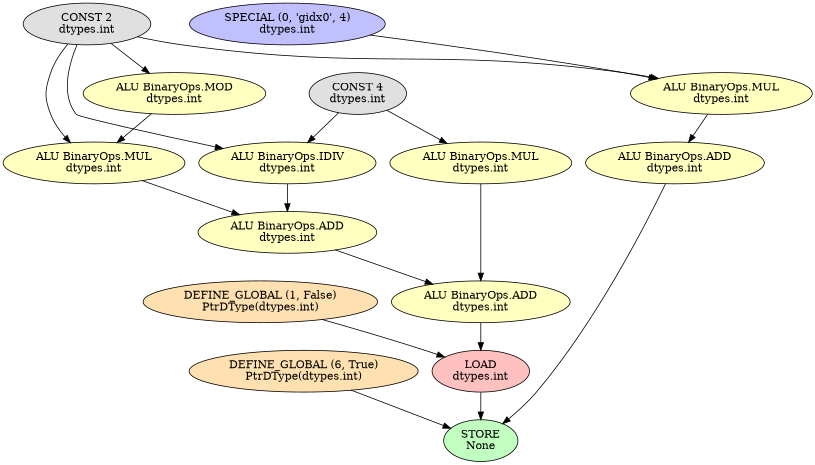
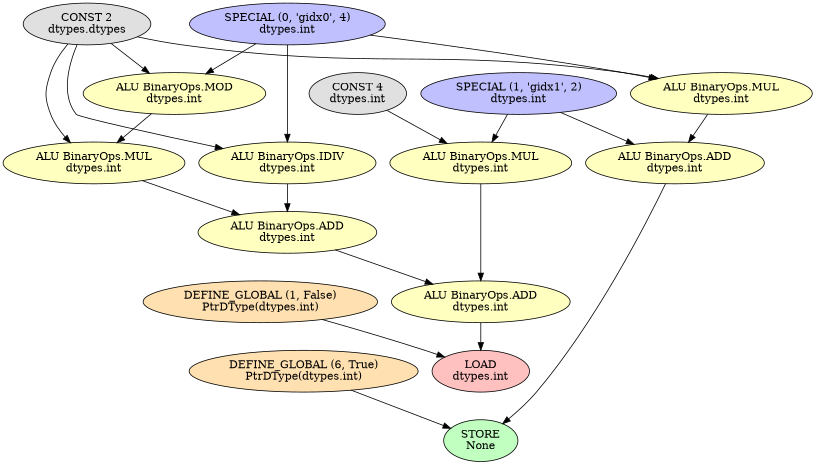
(87, 24) -> (87, 24)
none -> (234, 57)
none -> (519, 94)
(326, 125) -> (287, 90)
(481, 402) -> none
